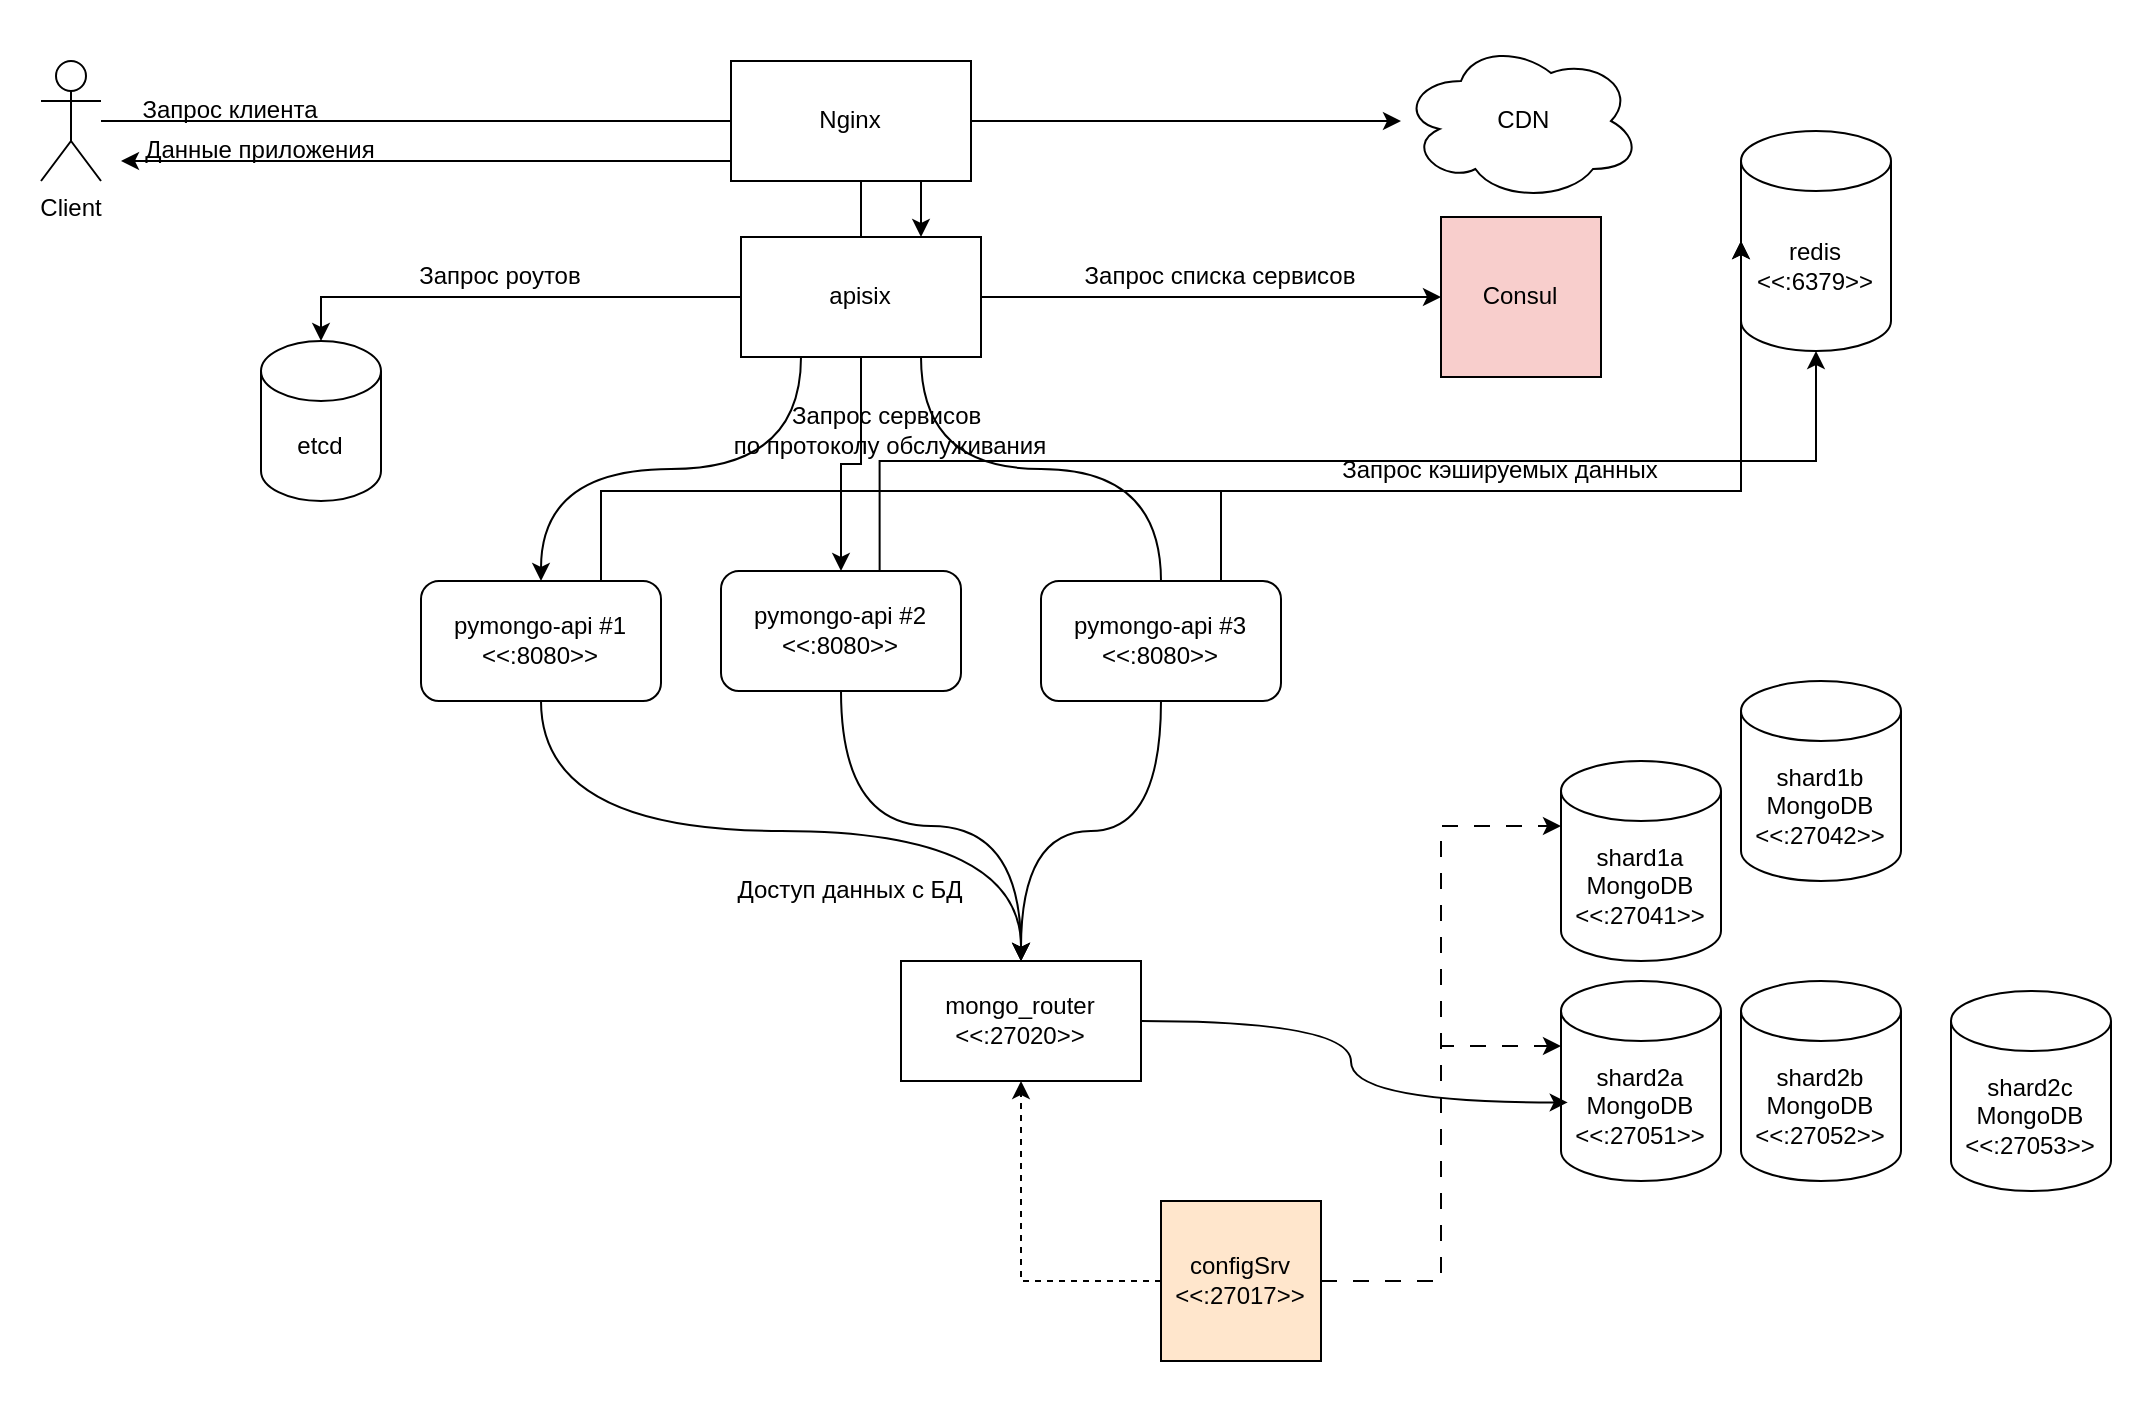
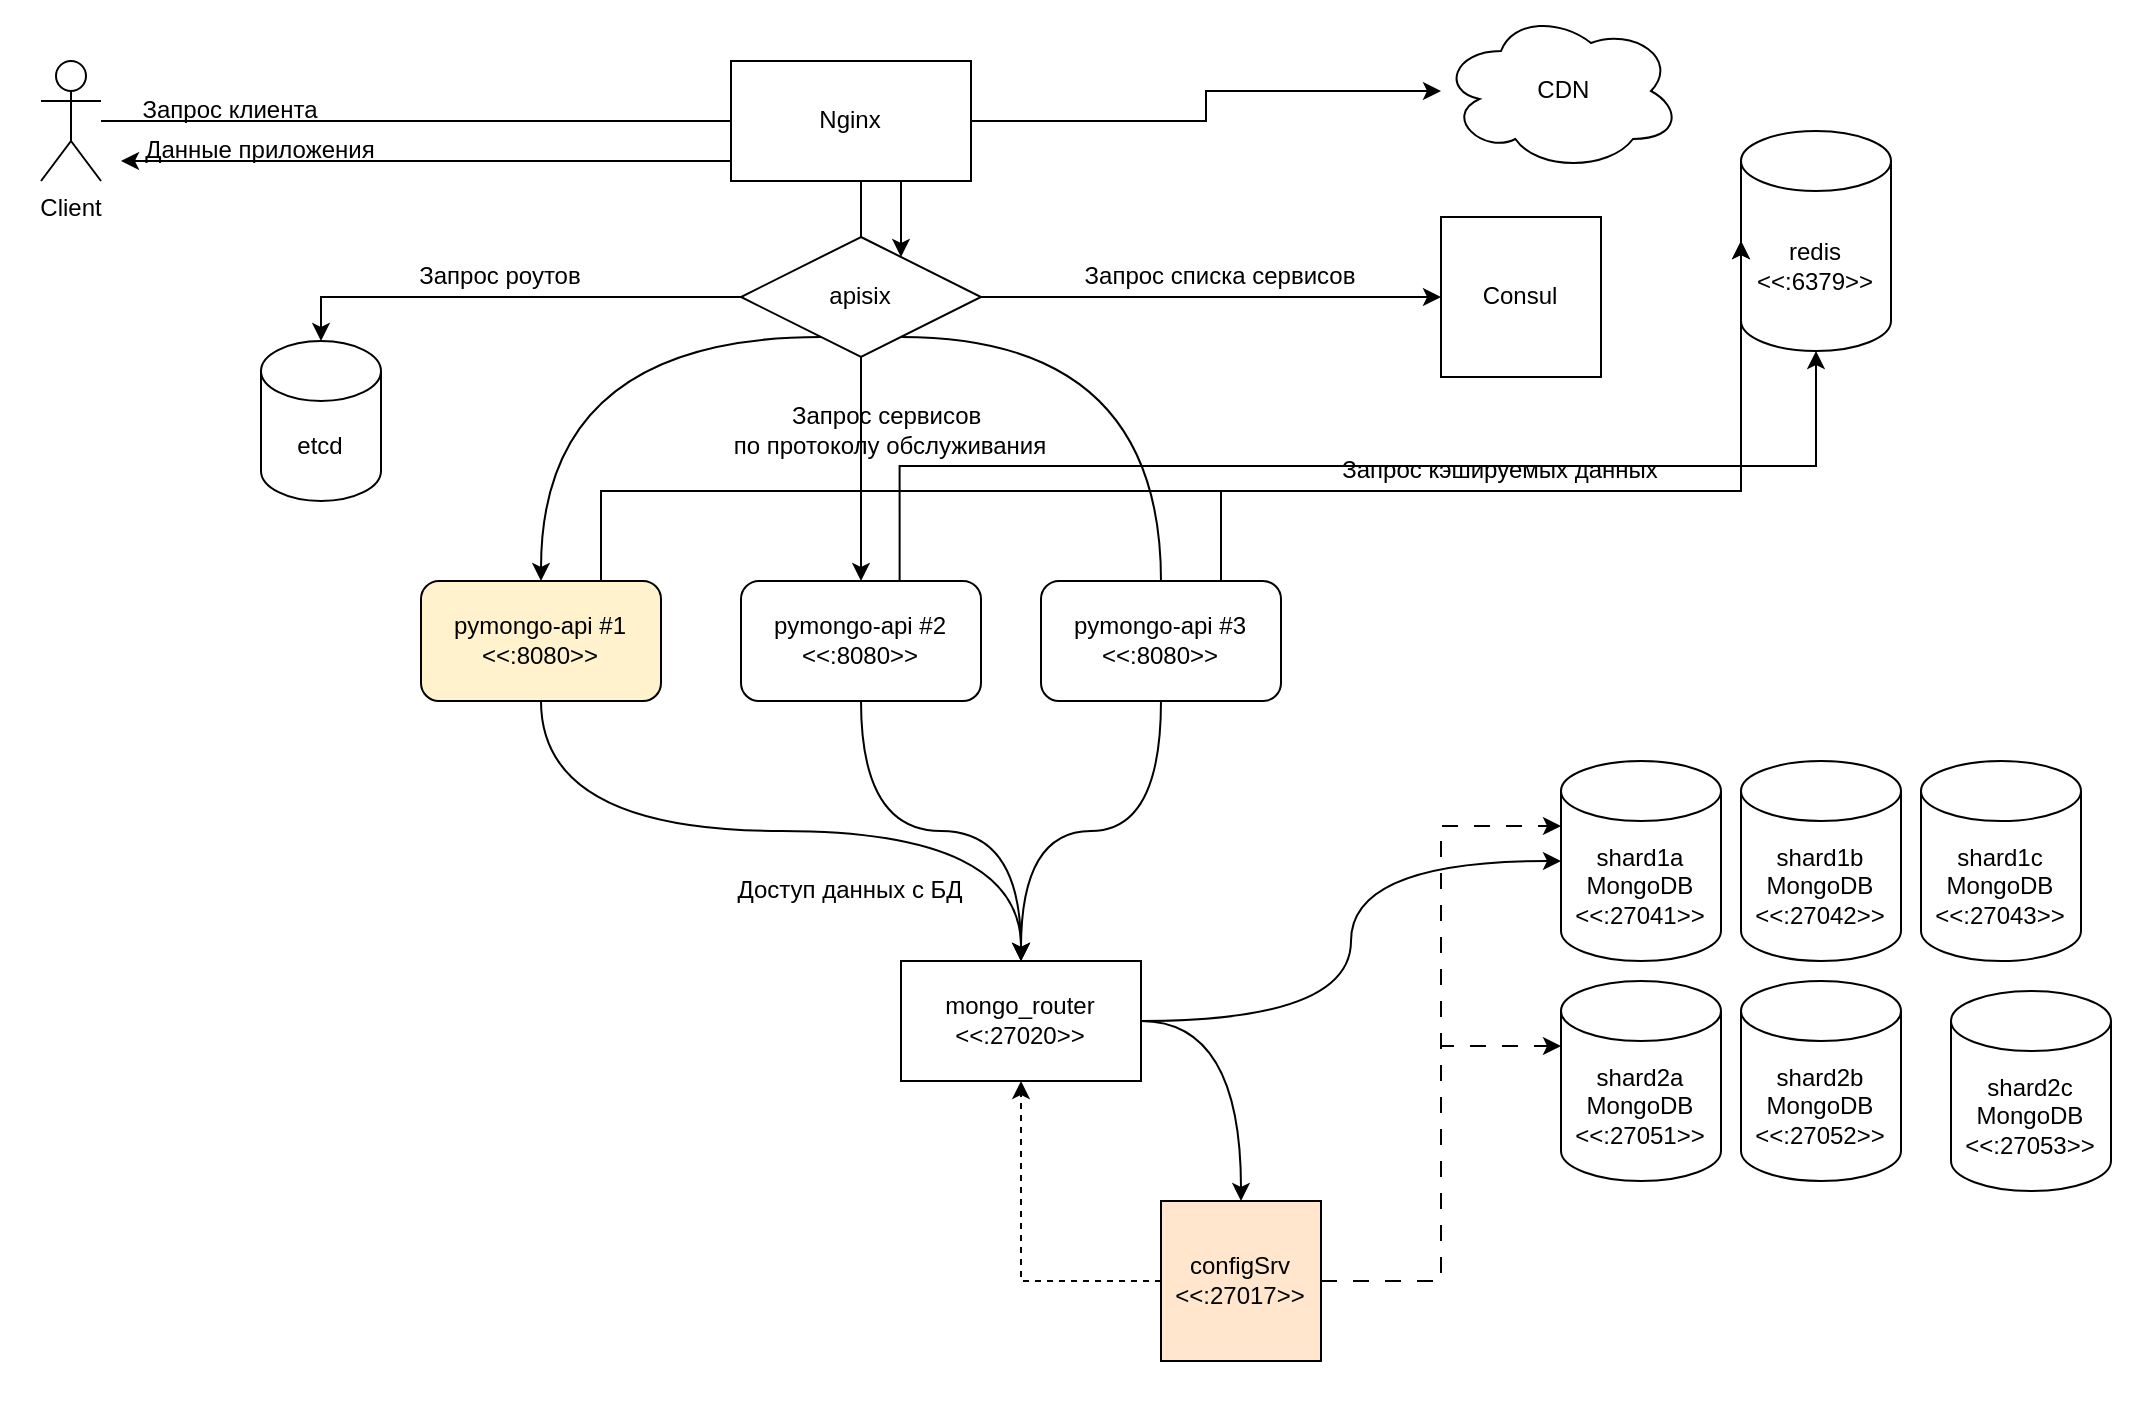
(1521, 121) -> (1561, 91)
(861, 297) -> (861, 297)
(1521, 297) -> (1521, 297)
(841, 631) -> (861, 641)
(541, 641) -> (541, 641)
(1821, 781) -> (1821, 861)
none -> (2001, 861)
none -> (1355, 922)
(1364, 1079) -> (1228, 1091)
